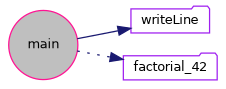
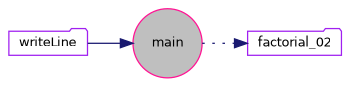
(98, 35) -> (104, 43)
(170, 68) -> (295, 43)
